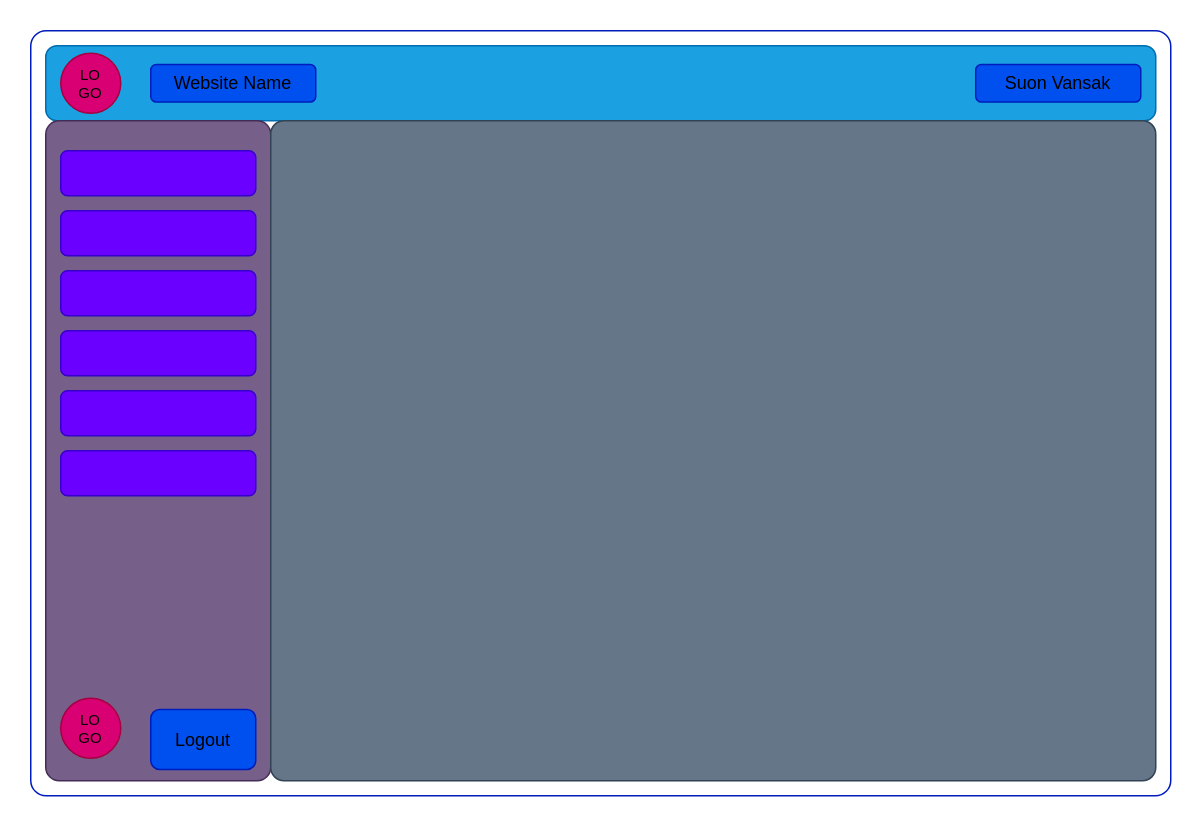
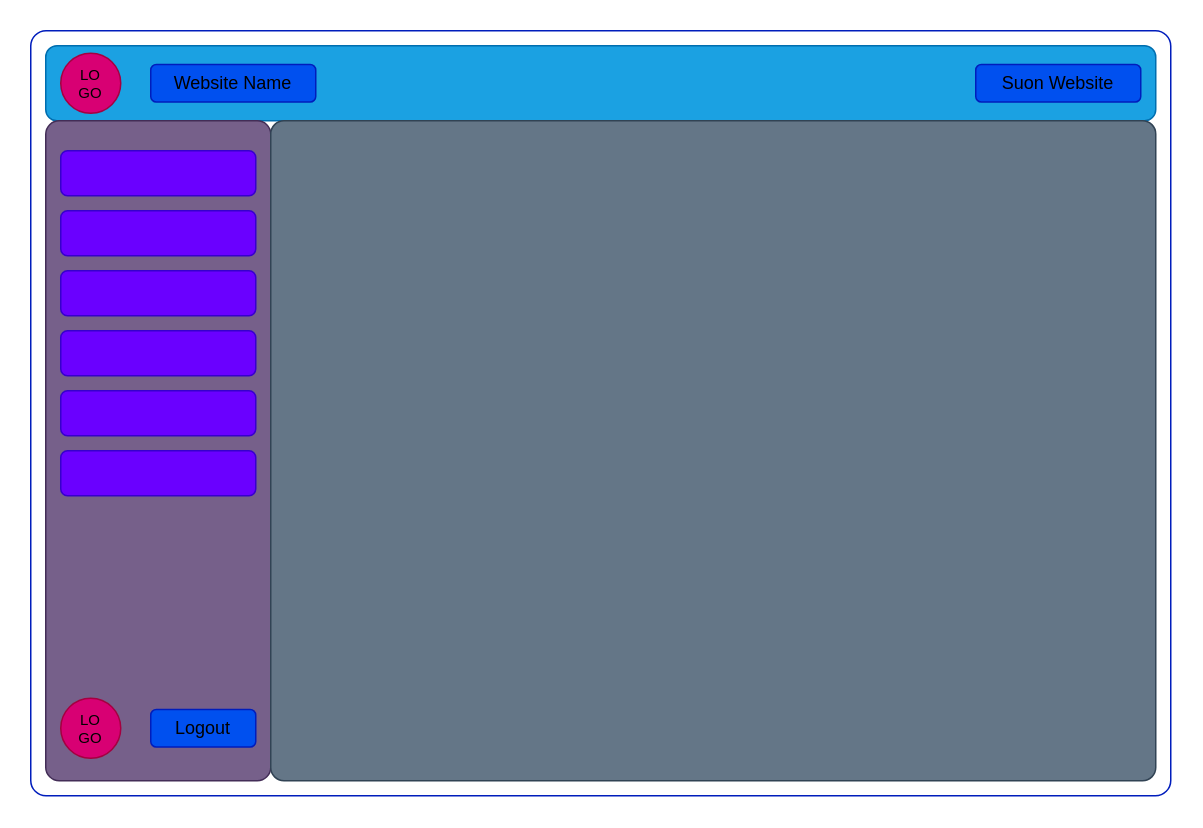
(1058, 83) -> (1058, 83)
(203, 740) -> (203, 728)
